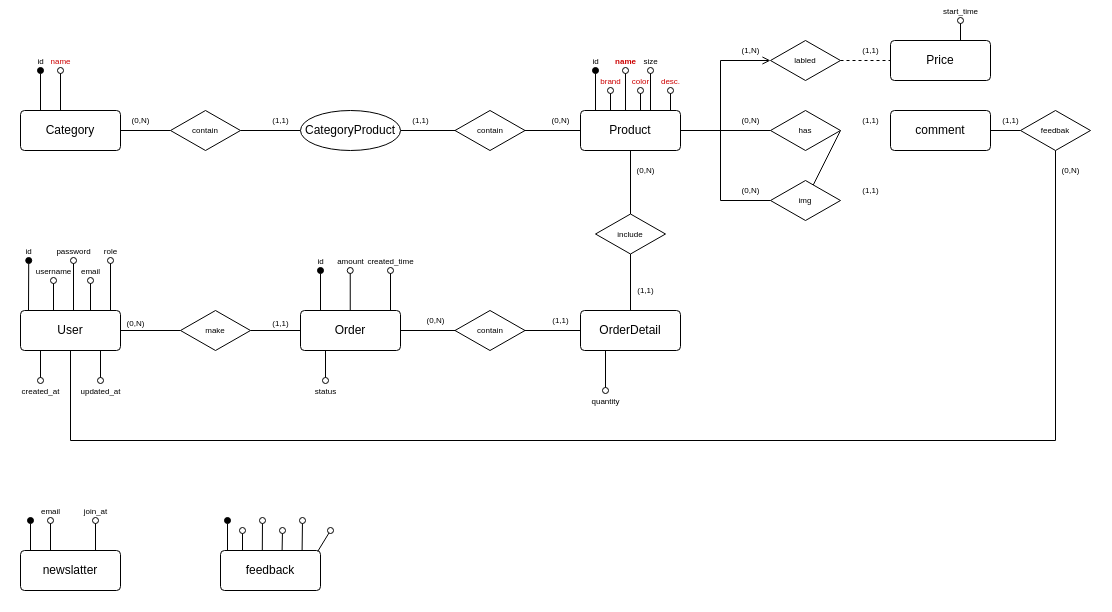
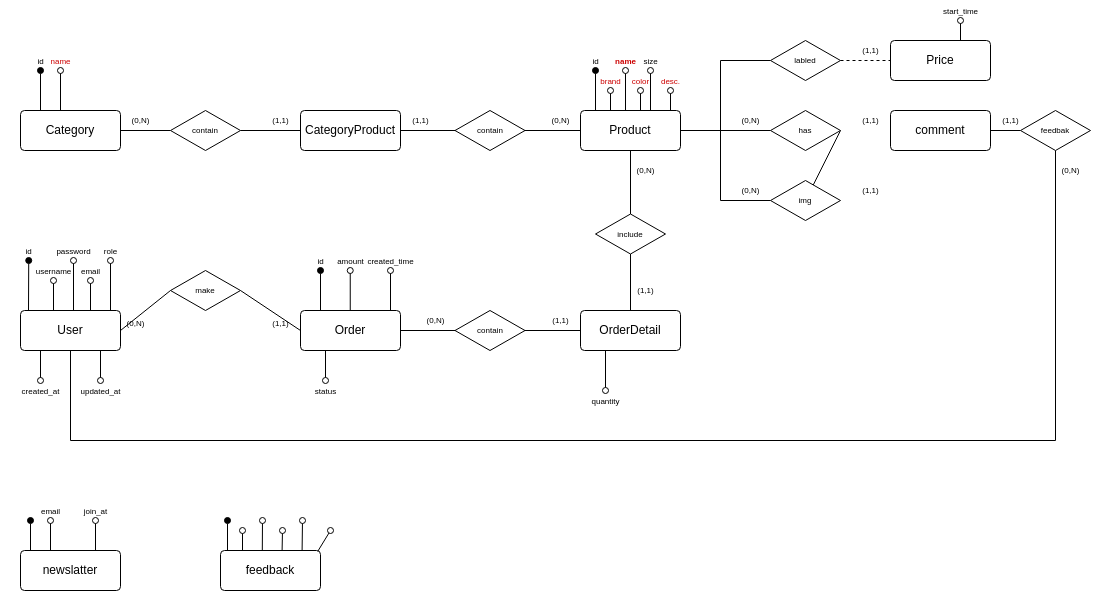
(751, 51) -> none
(765, 61) -> (765, 61)
(351, 131) -> (351, 131)
(216, 331) -> (206, 291)
